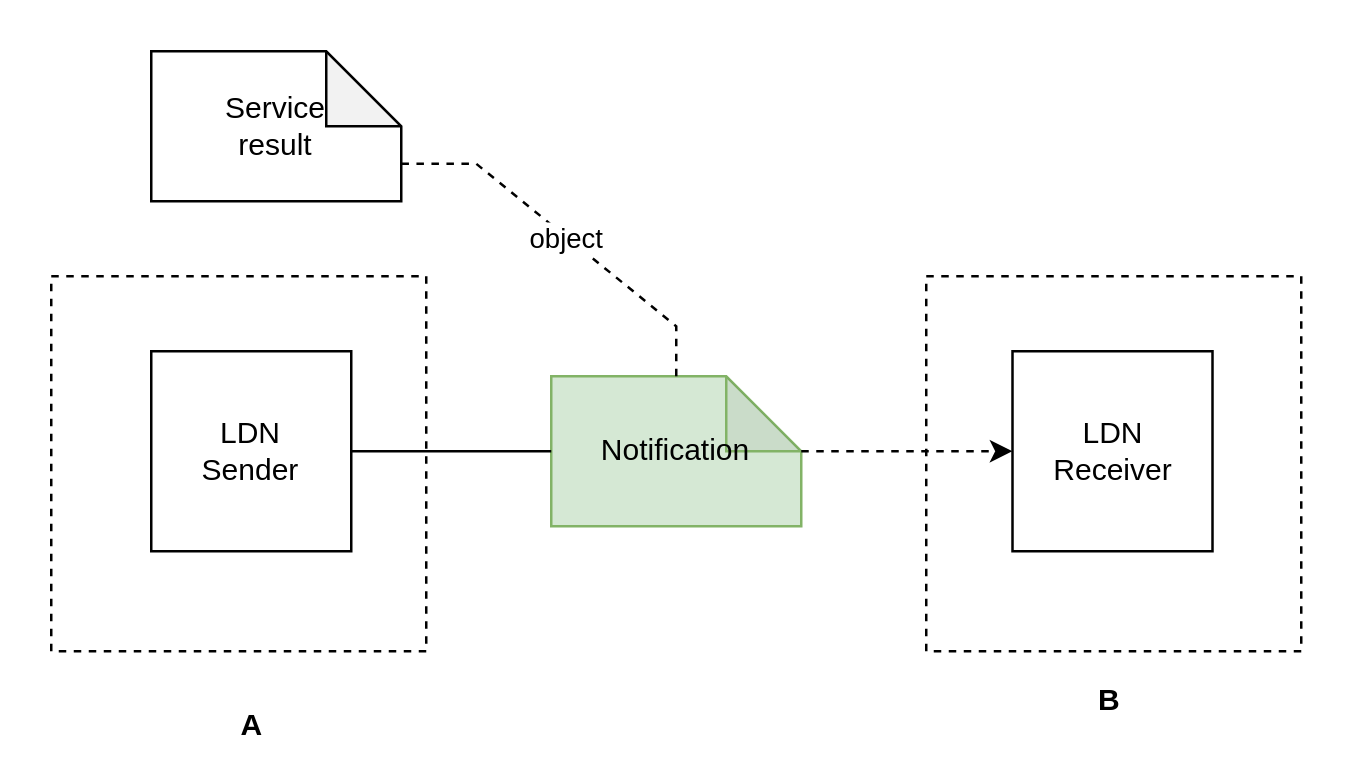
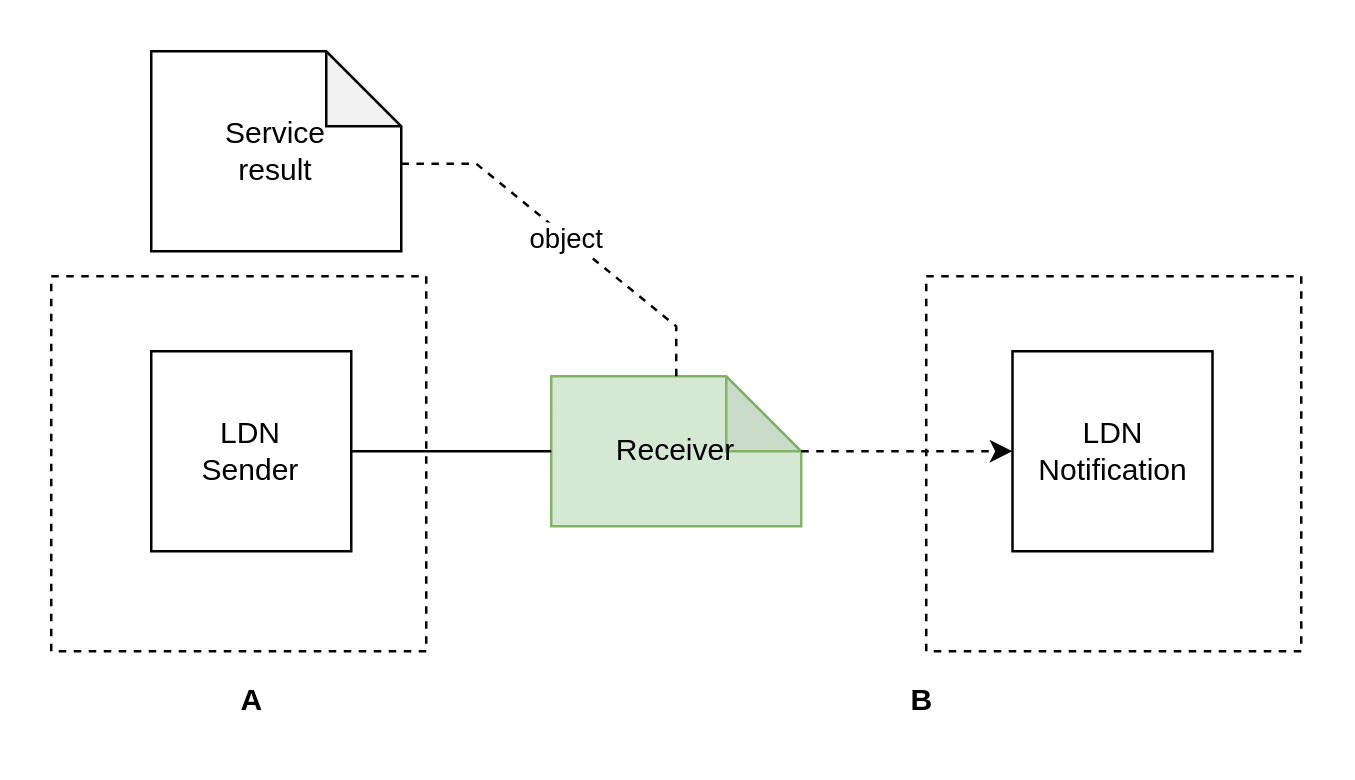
(276, 126) -> (276, 151)
(676, 451) -> (676, 451)
(1114, 451) -> (1114, 451)
(1109, 701) -> (921, 701)
(251, 726) -> (251, 701)
